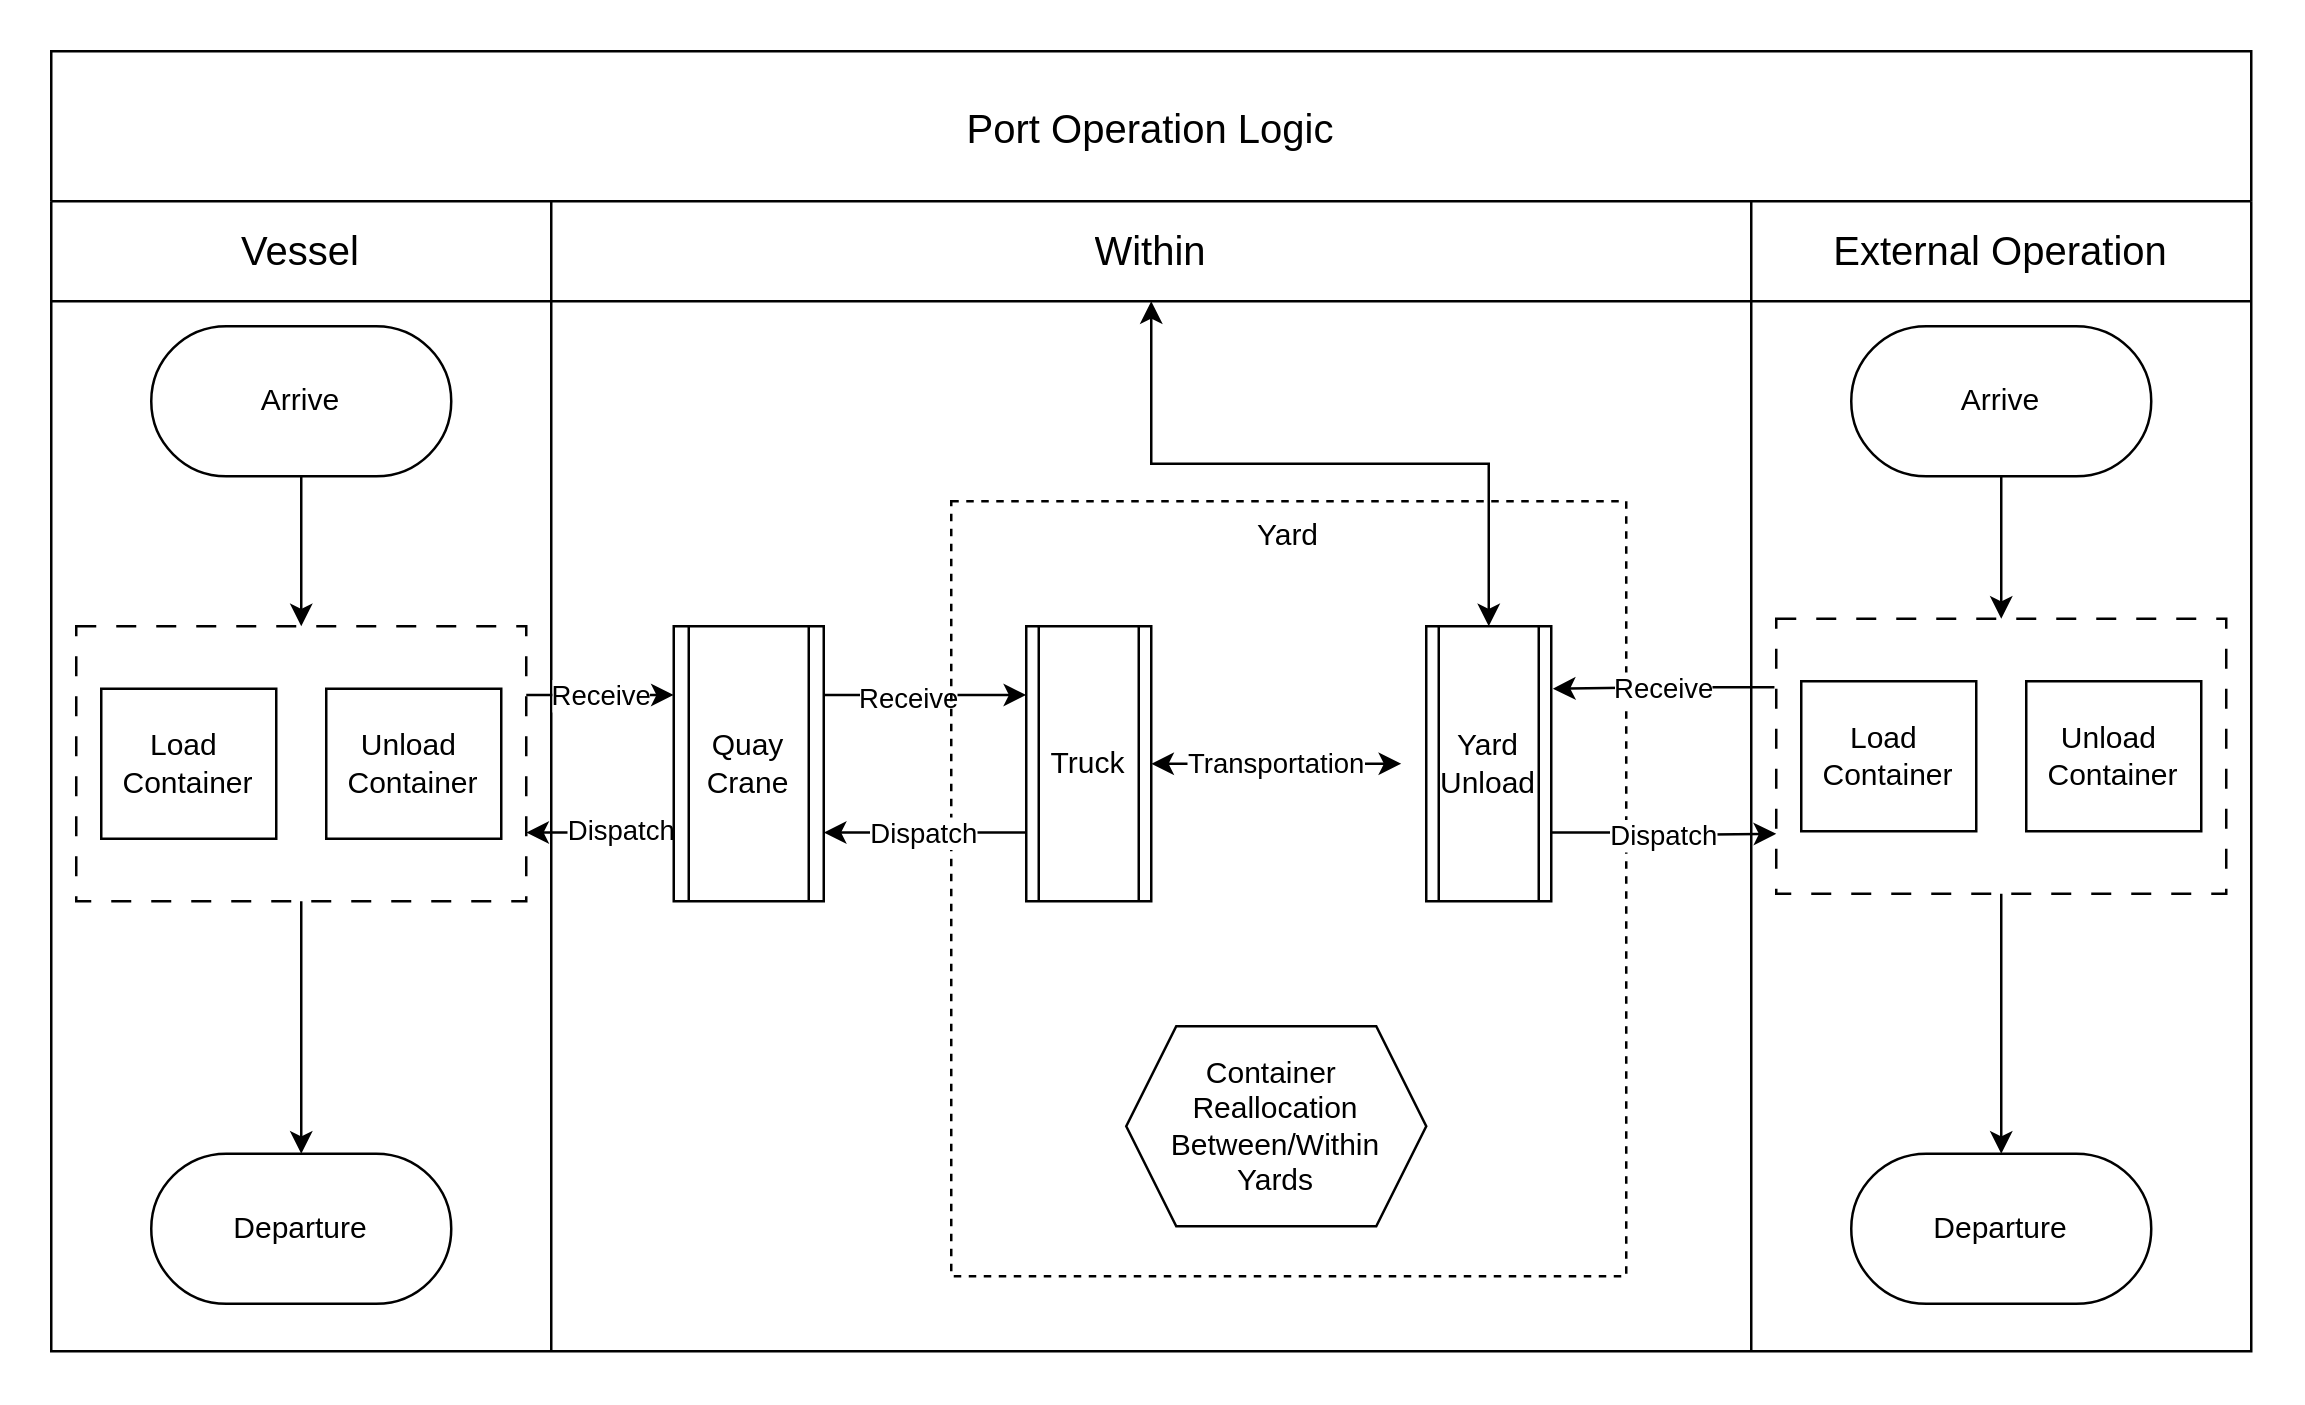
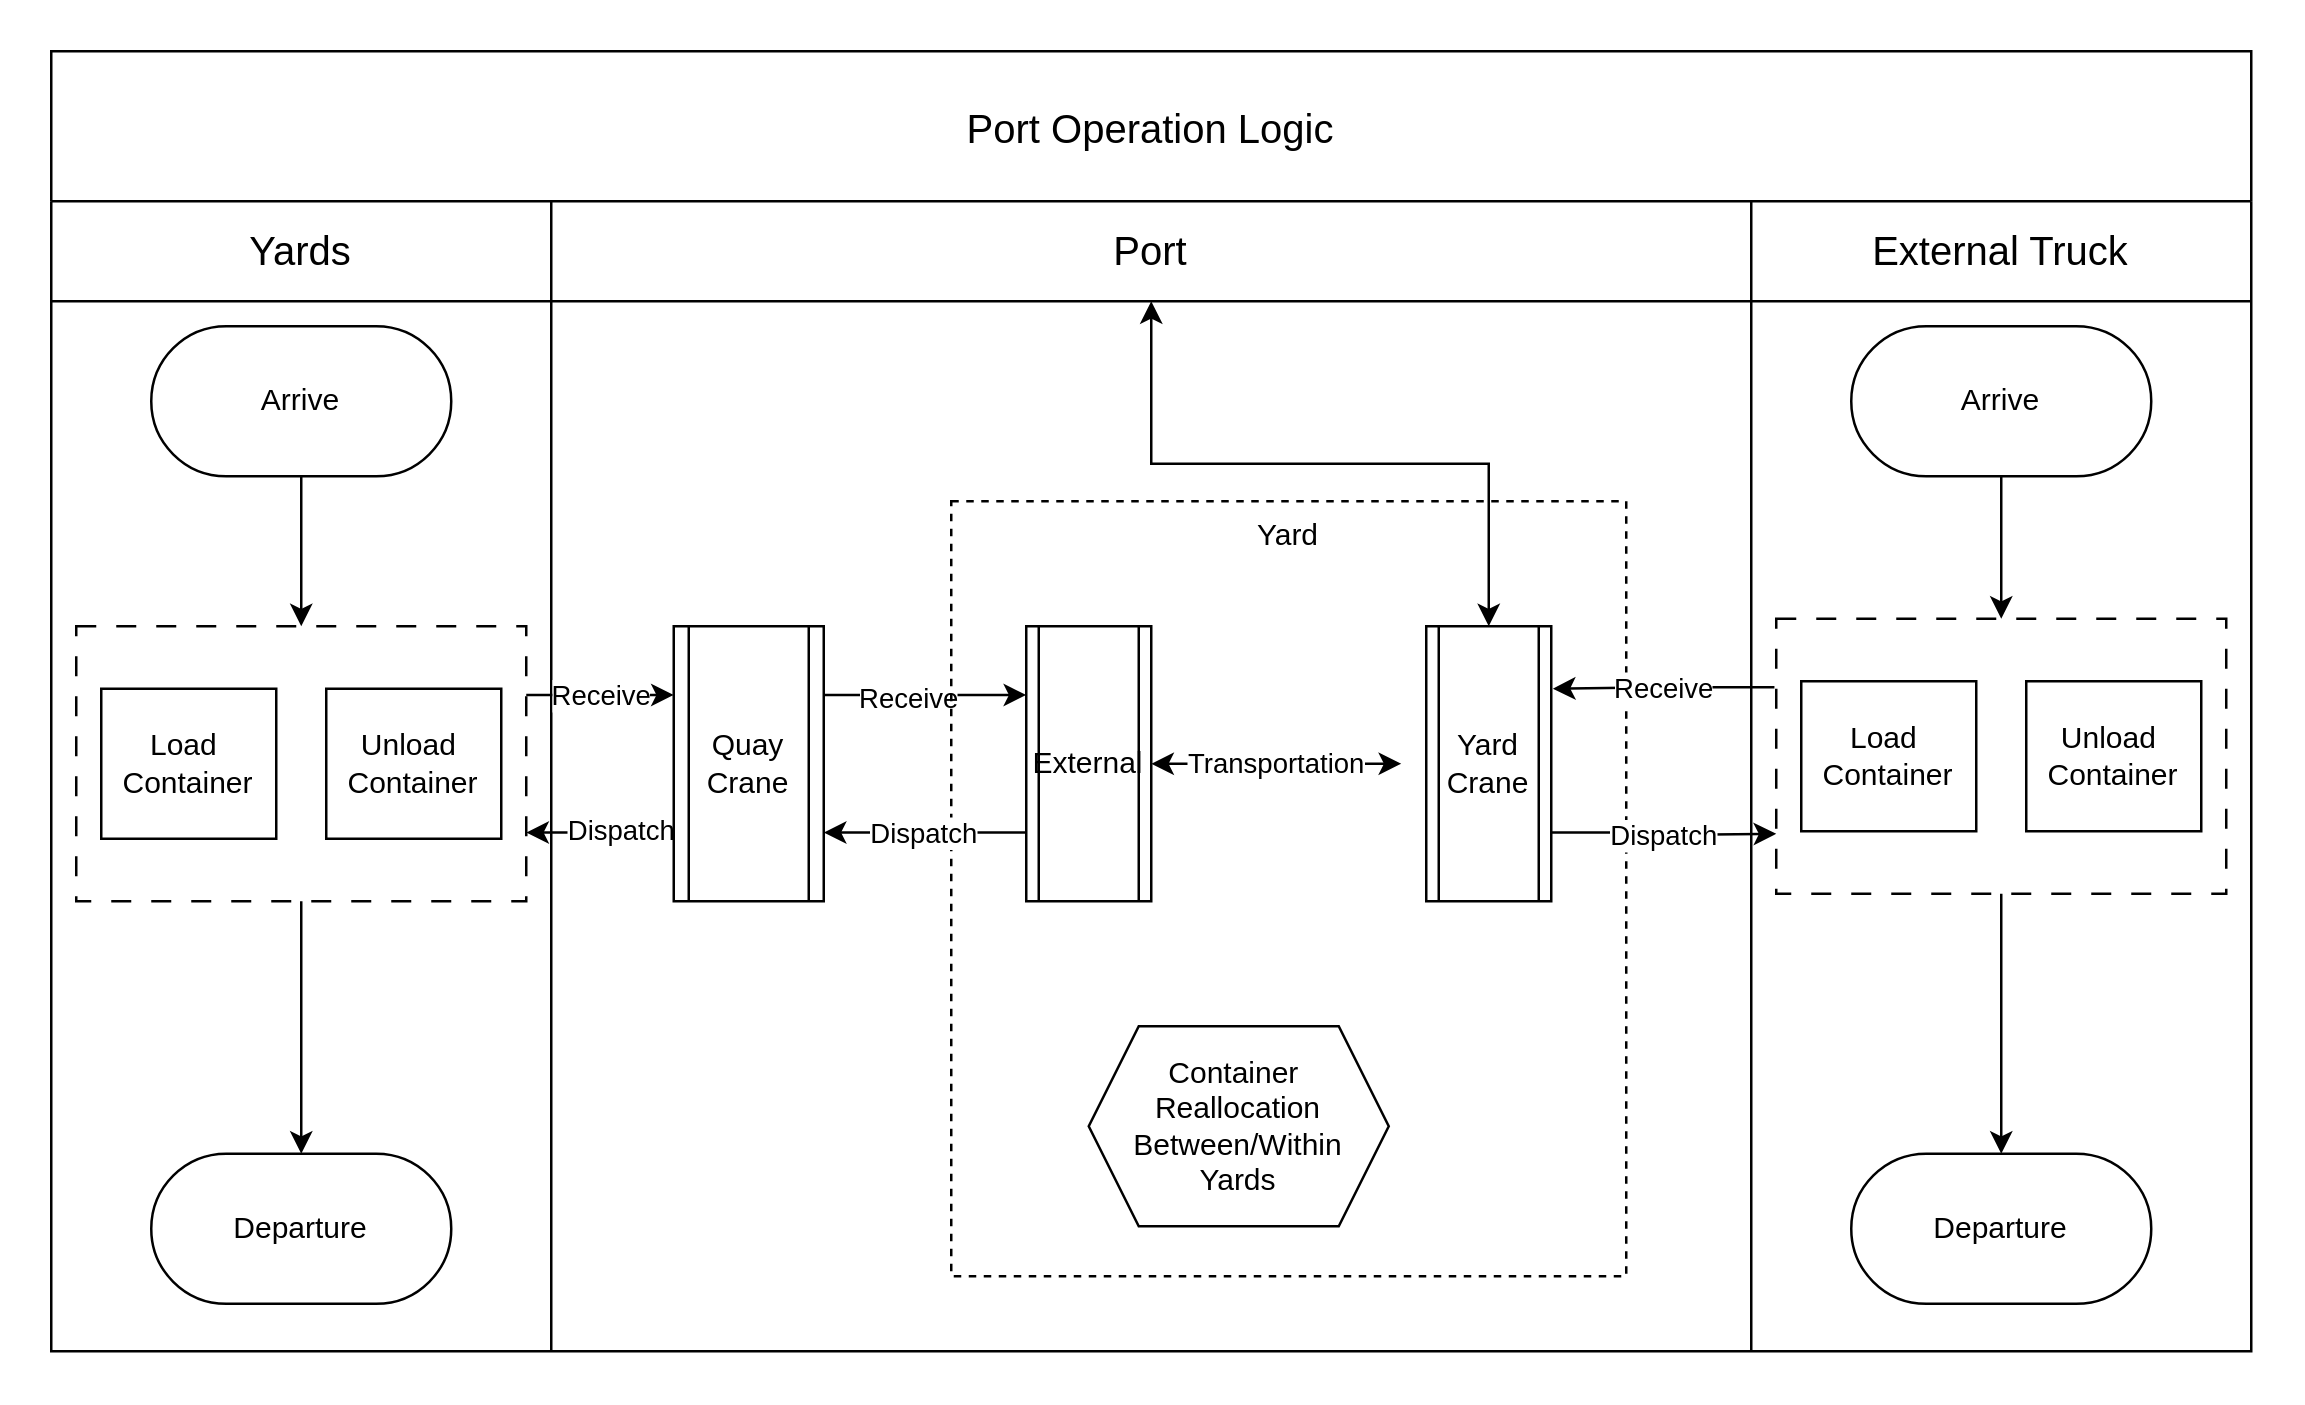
(301, 251) -> (301, 251)
(1151, 251) -> (1151, 251)
(2001, 251) -> (2001, 251)
(1089, 764) -> (1089, 764)
(1489, 764) -> (1489, 764)
(1276, 1126) -> (1239, 1126)
